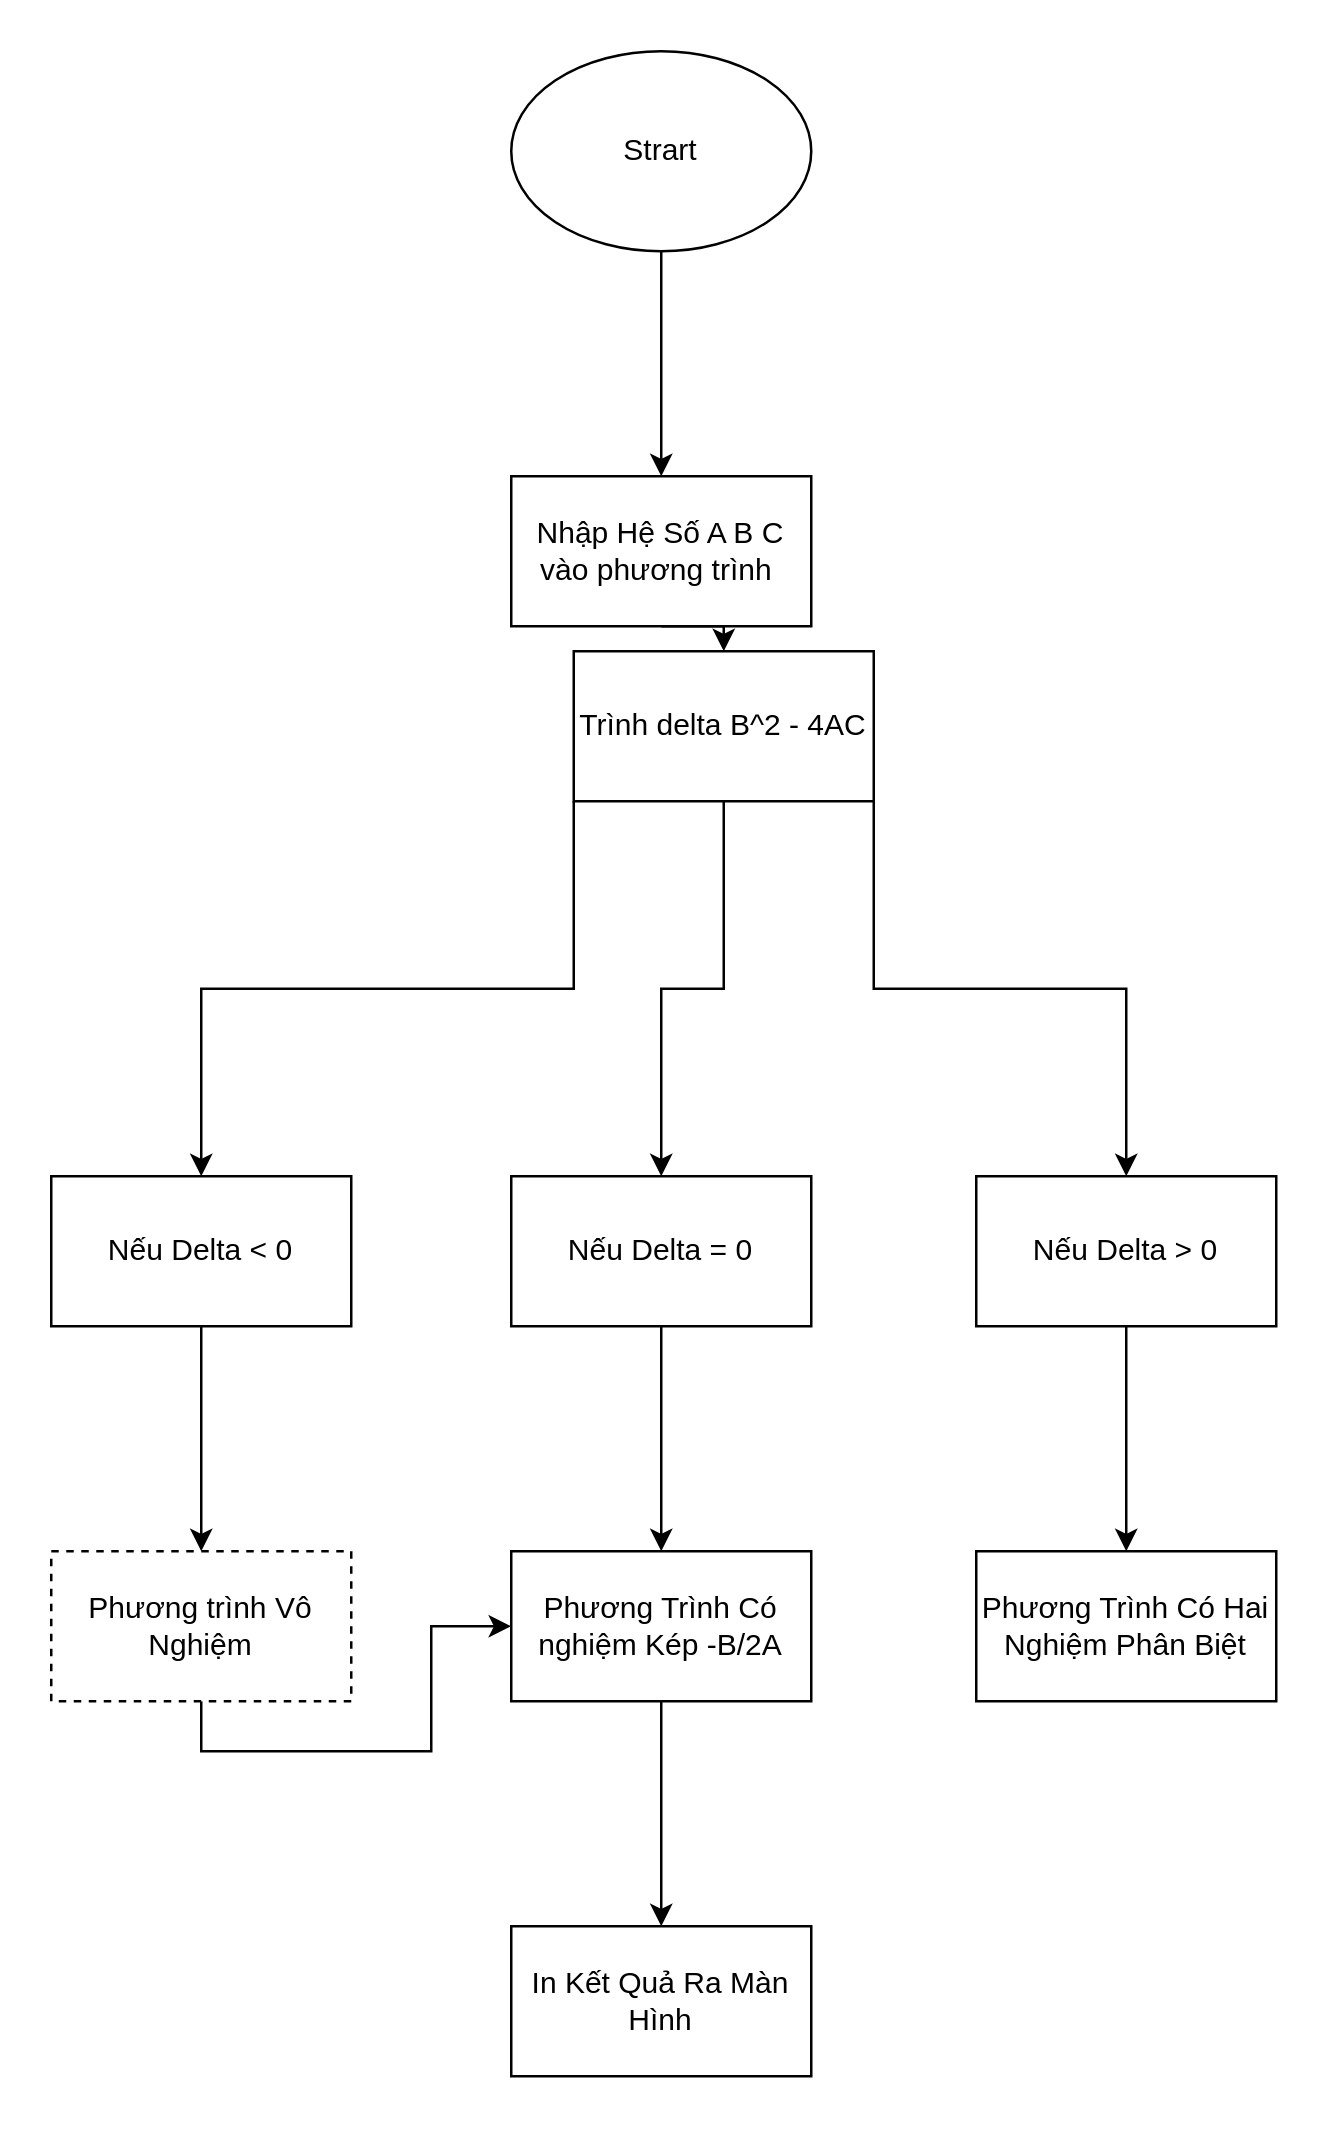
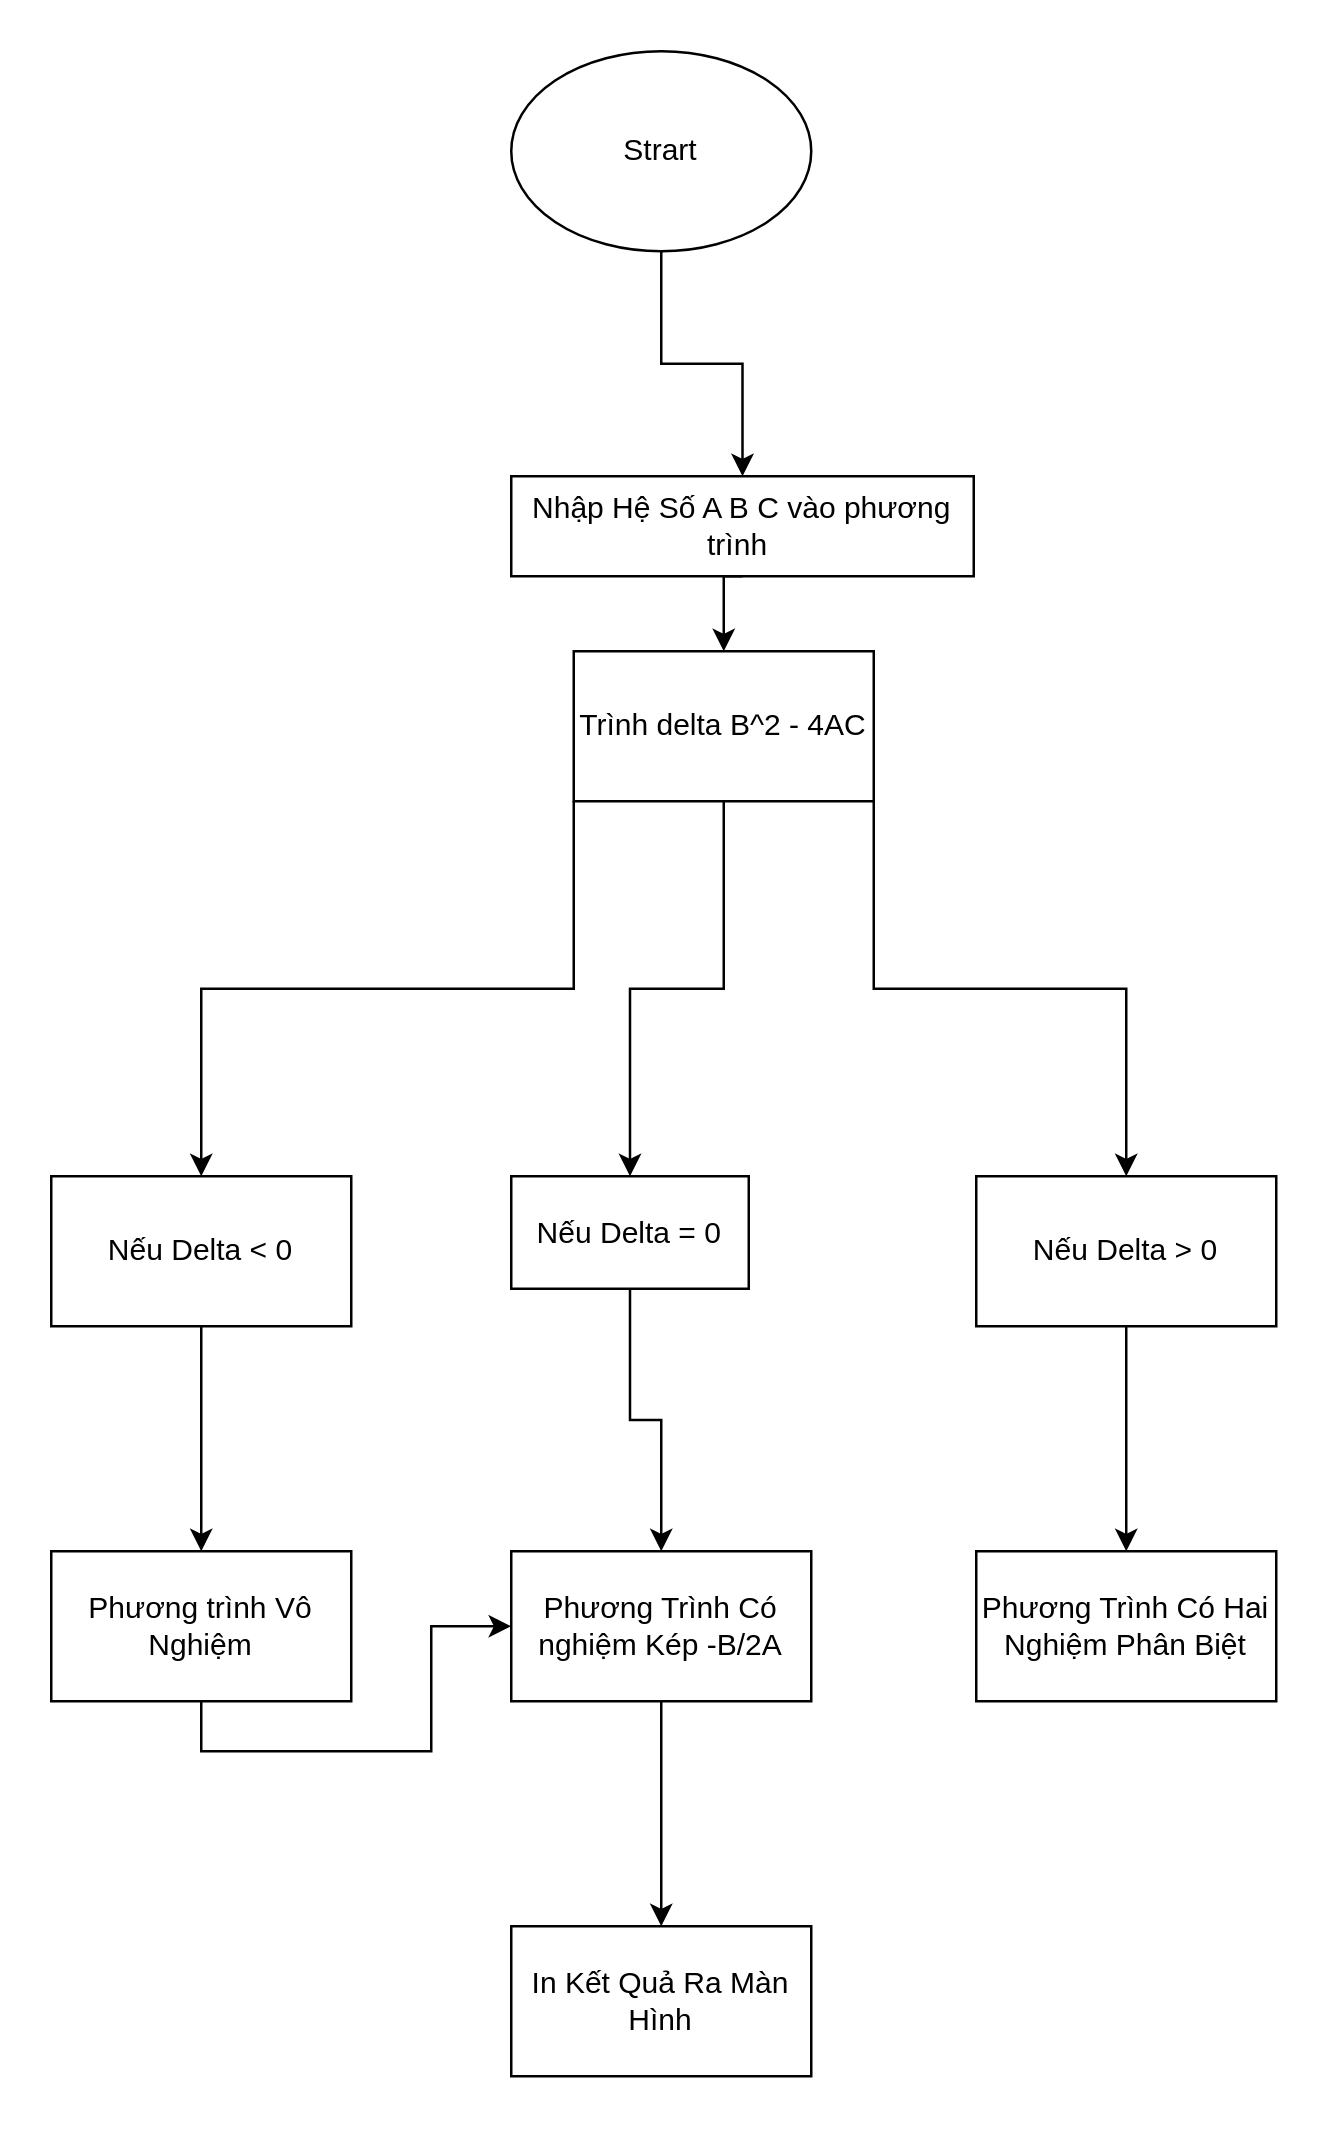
(661, 551) -> (743, 526)
(661, 1251) -> (630, 1233)
(201, 1626) -> (201, 1626)
